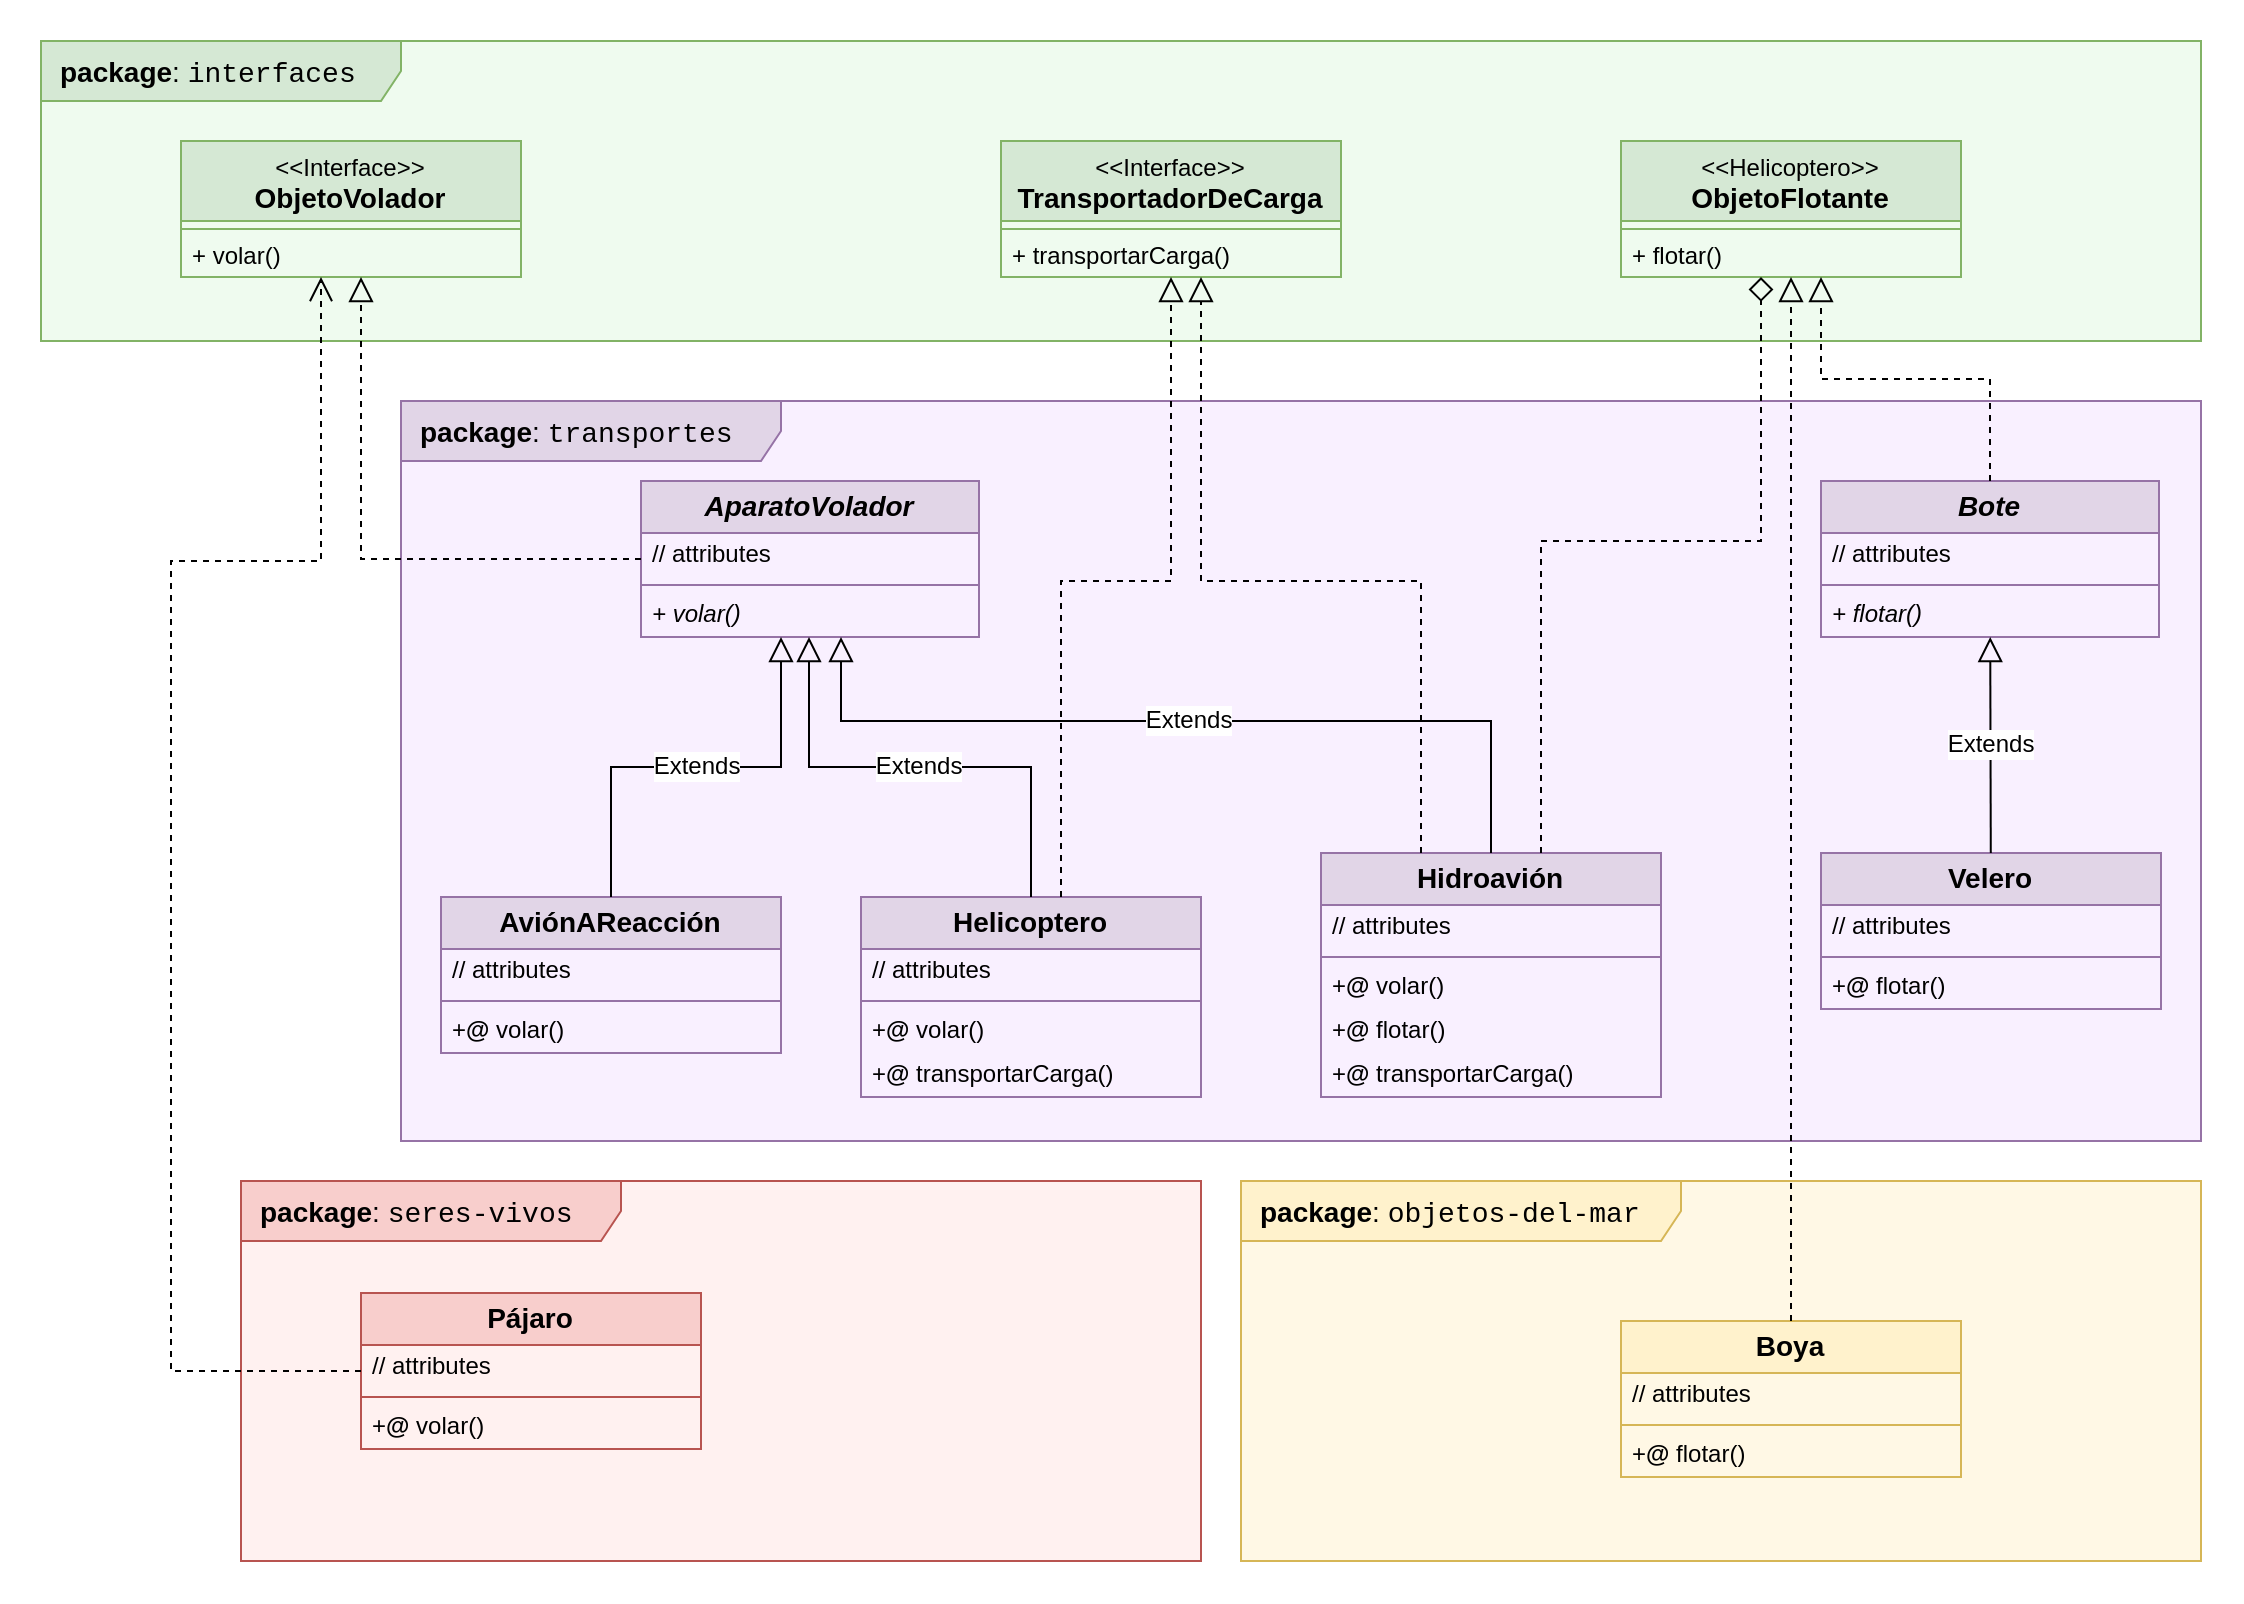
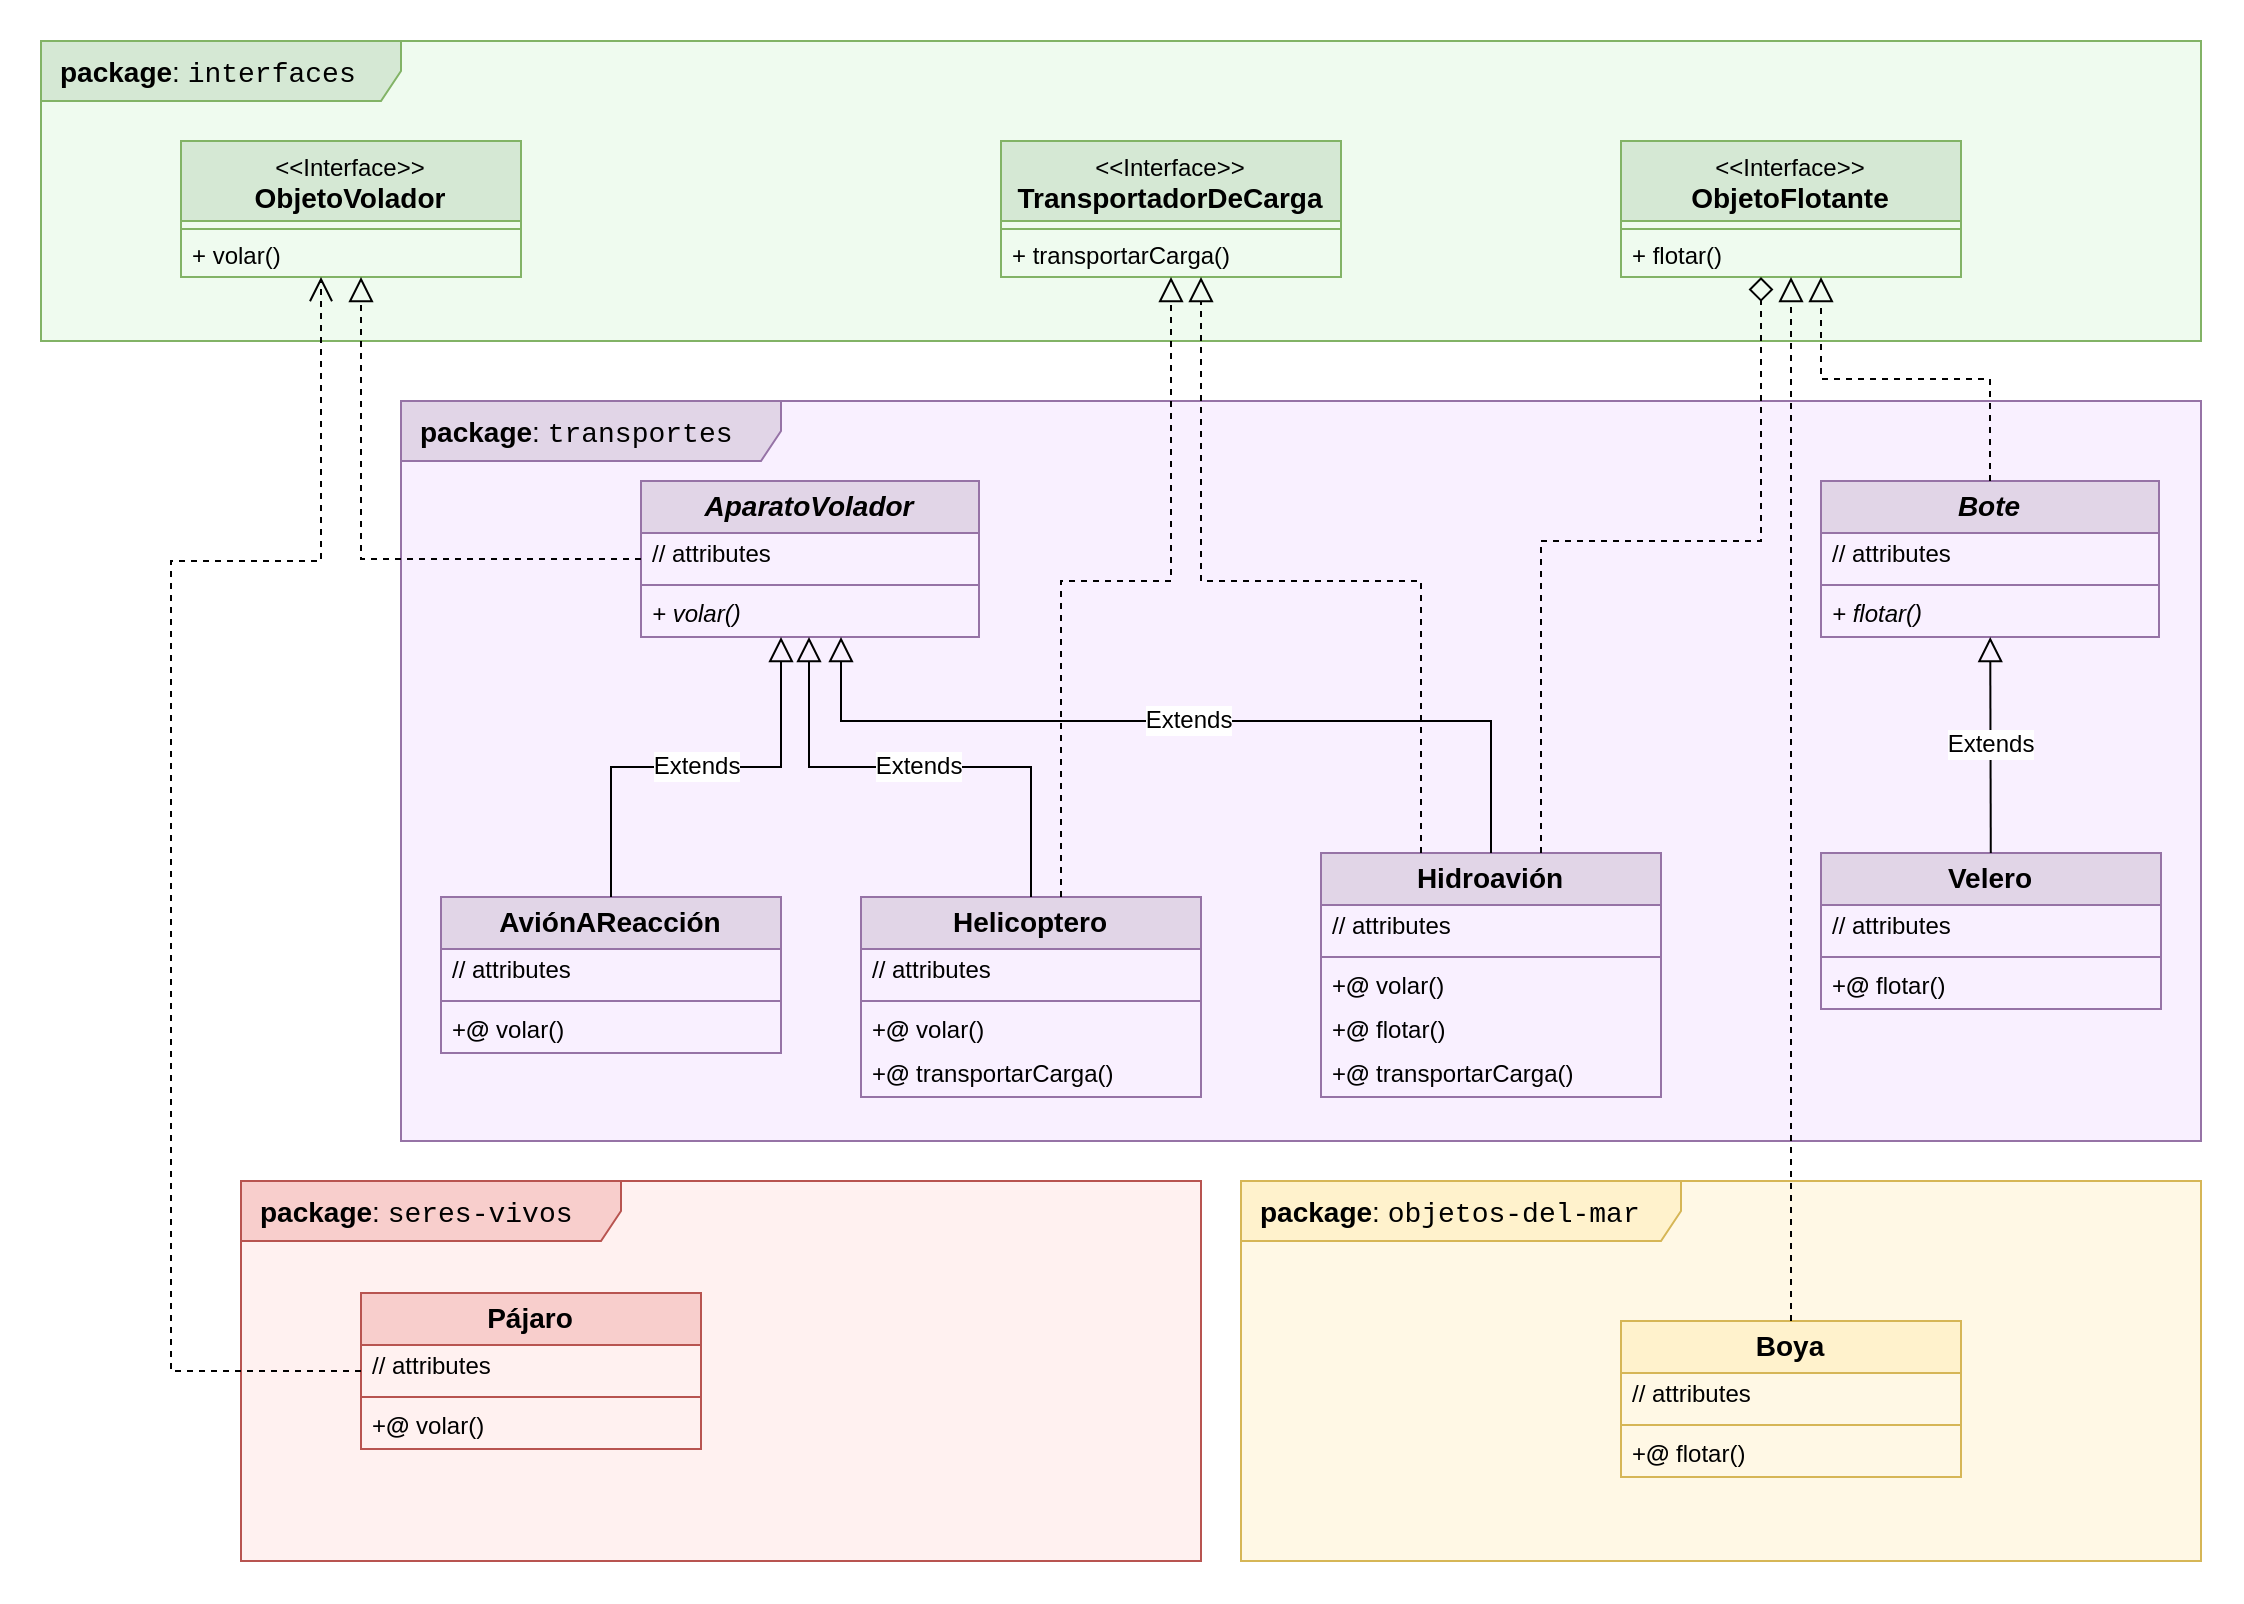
(1791, 184) -> (1791, 184)
